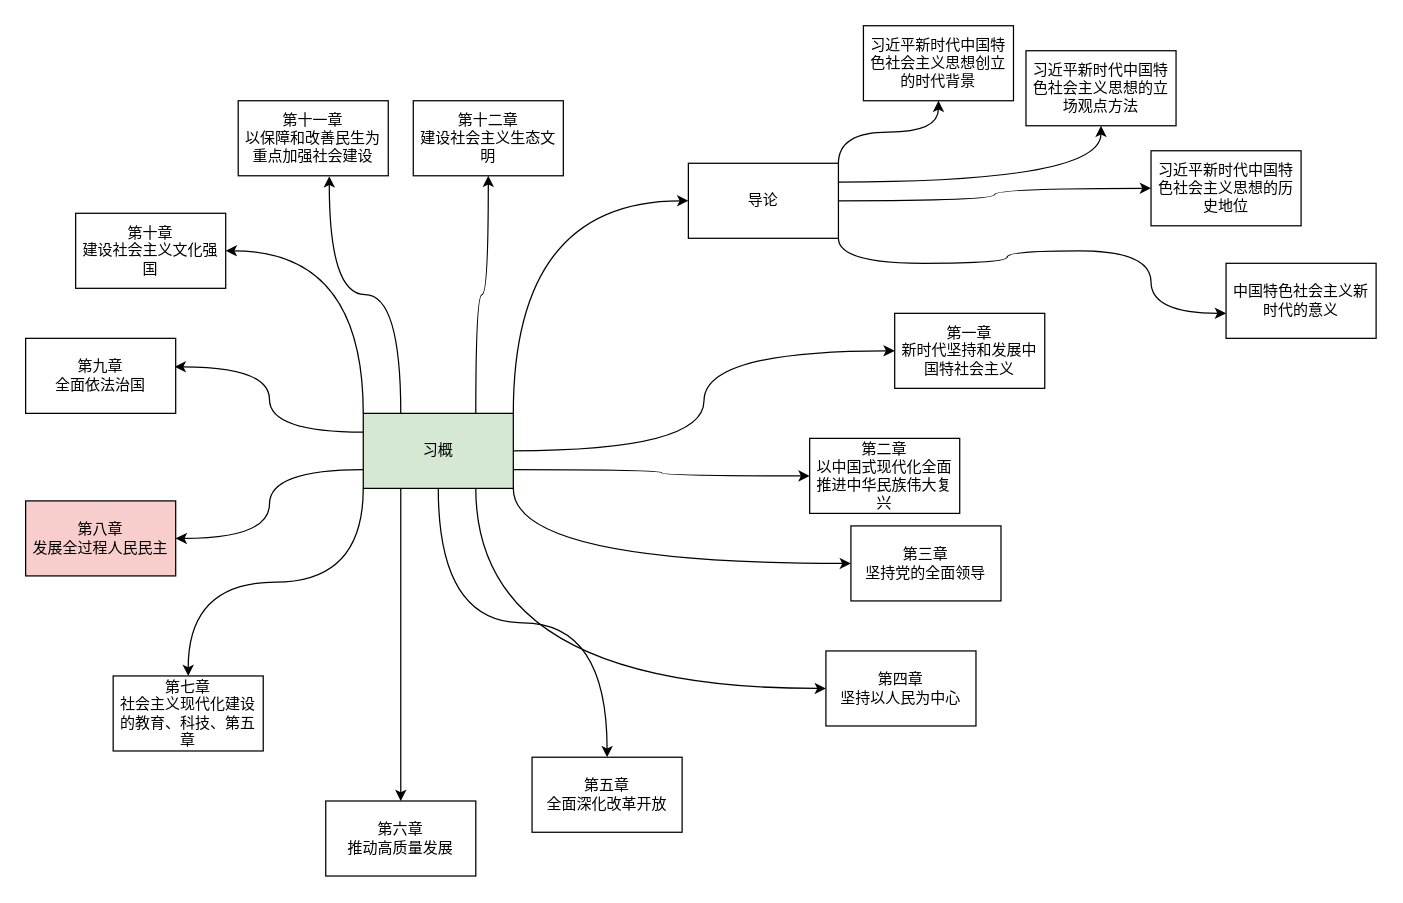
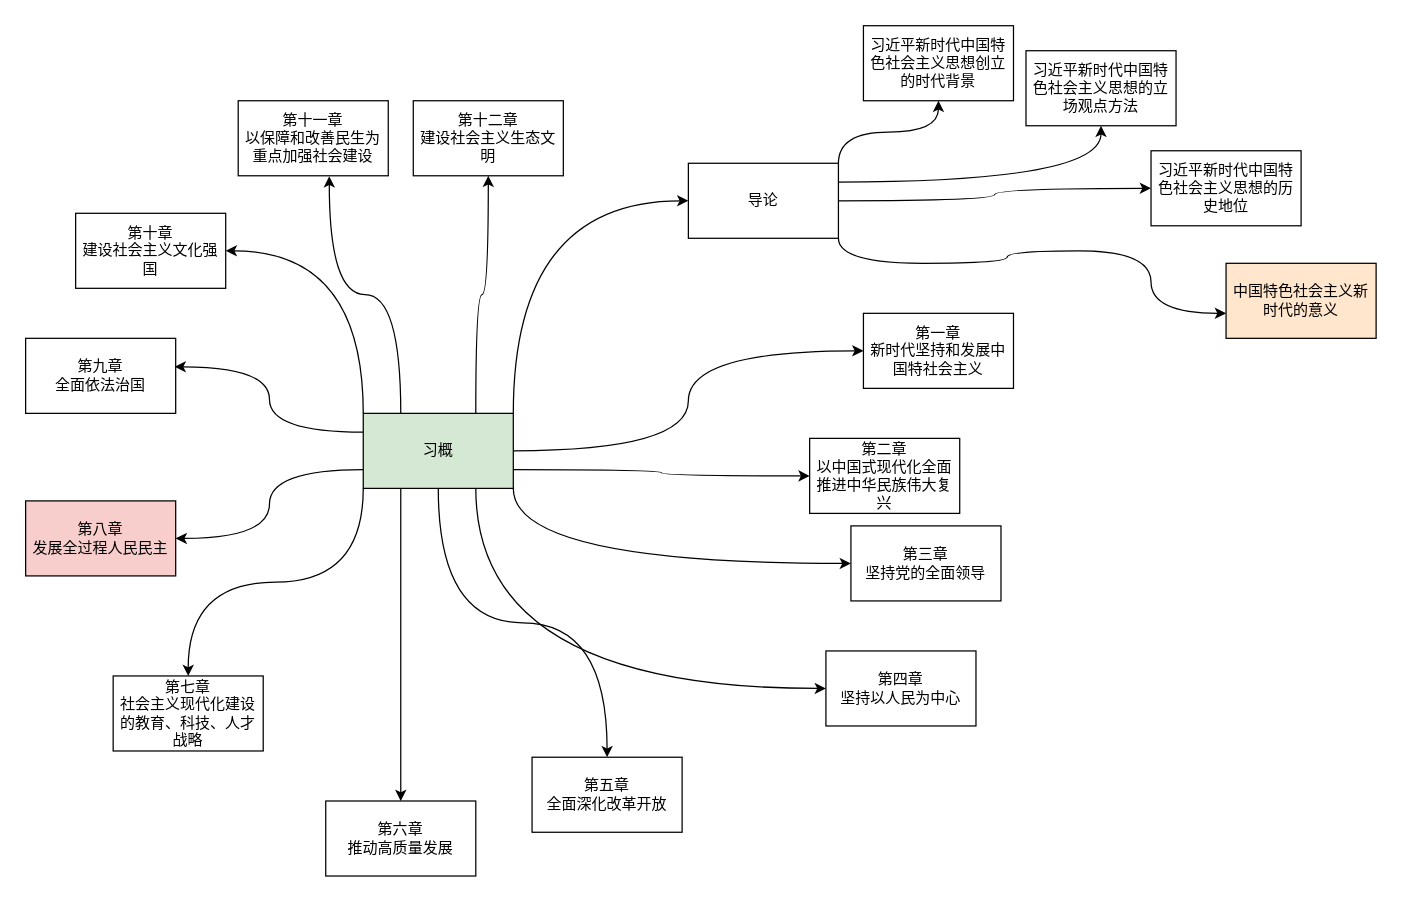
(1301, 301) -> (1301, 301)
(969, 351) -> (938, 351)
(188, 713) -> (188, 713)
